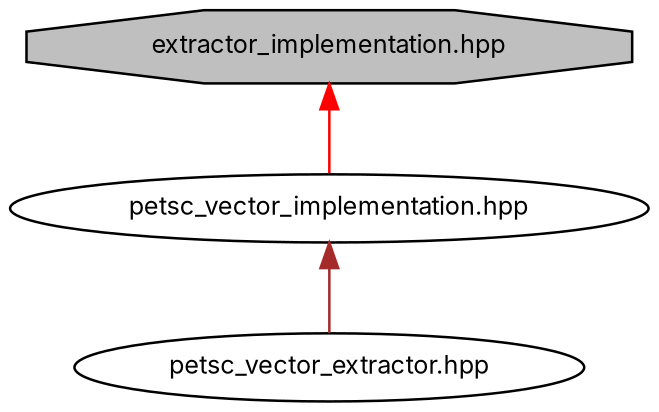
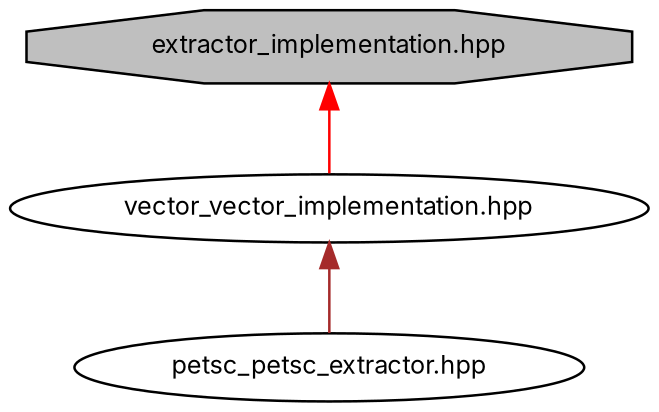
(329, 208) -> (329, 208)
(329, 367) -> (329, 367)
